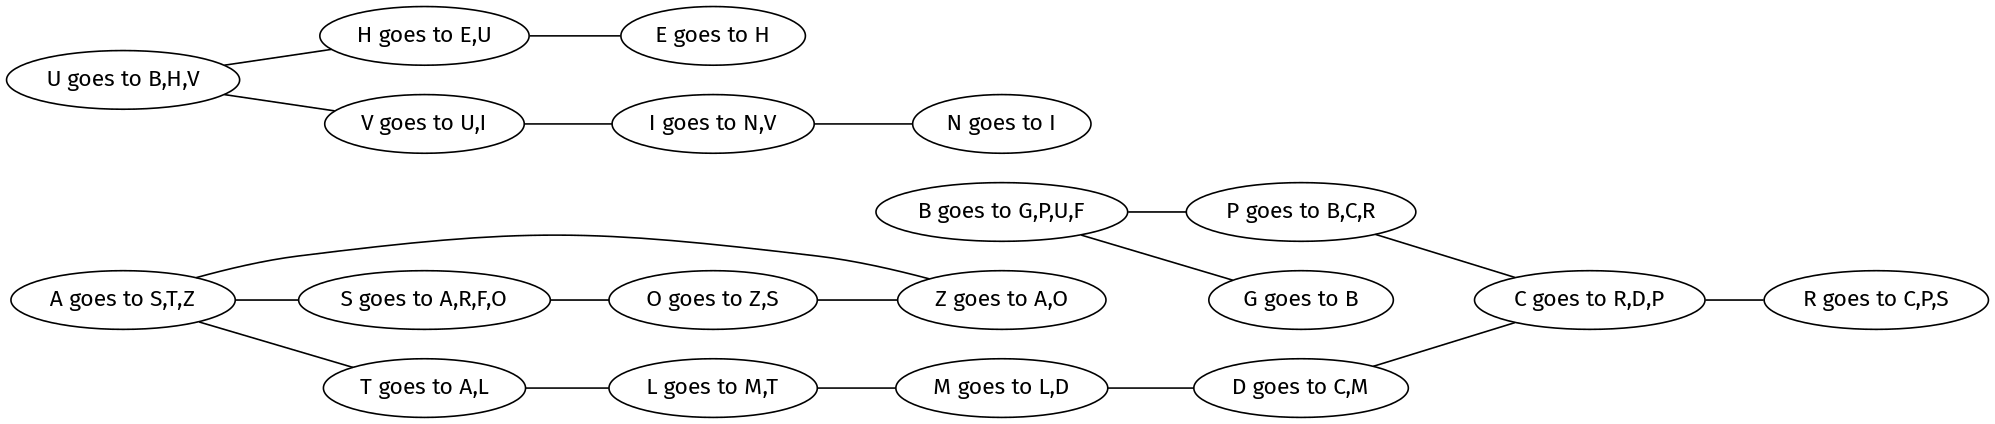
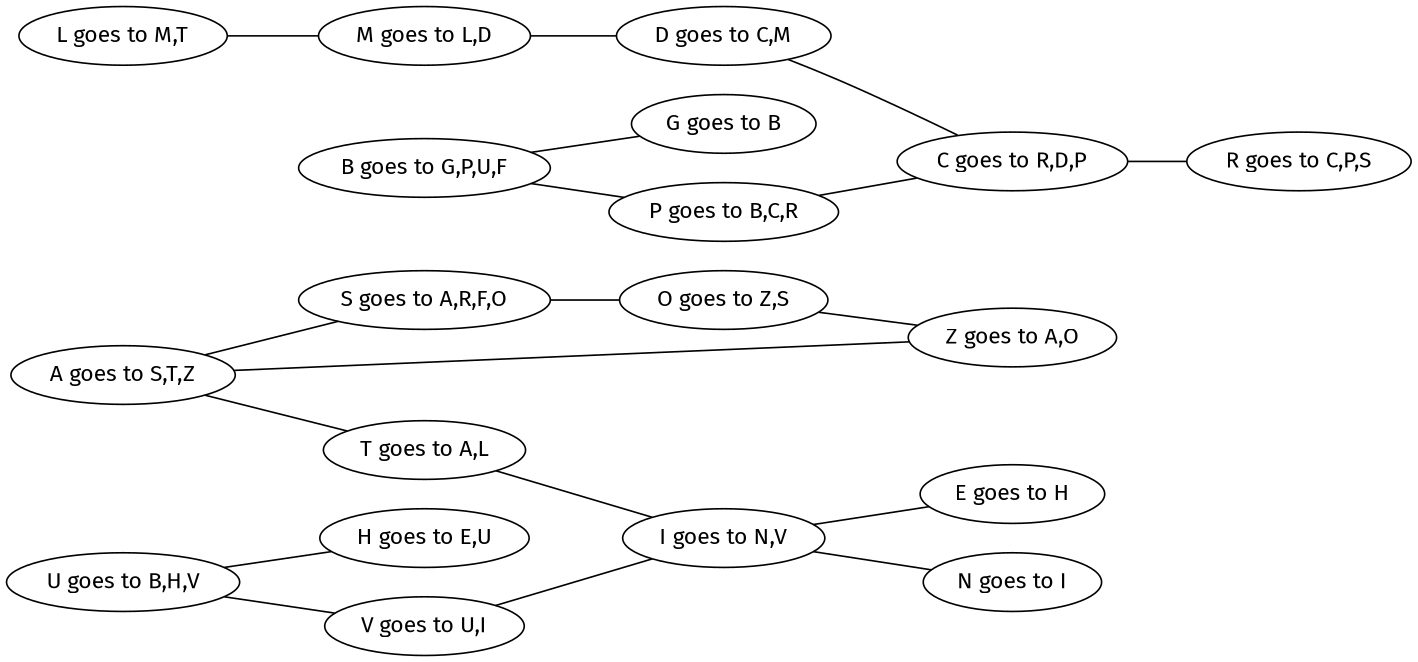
(575, 36) -> (871, 516)
(567, 388) -> (574, 494)
